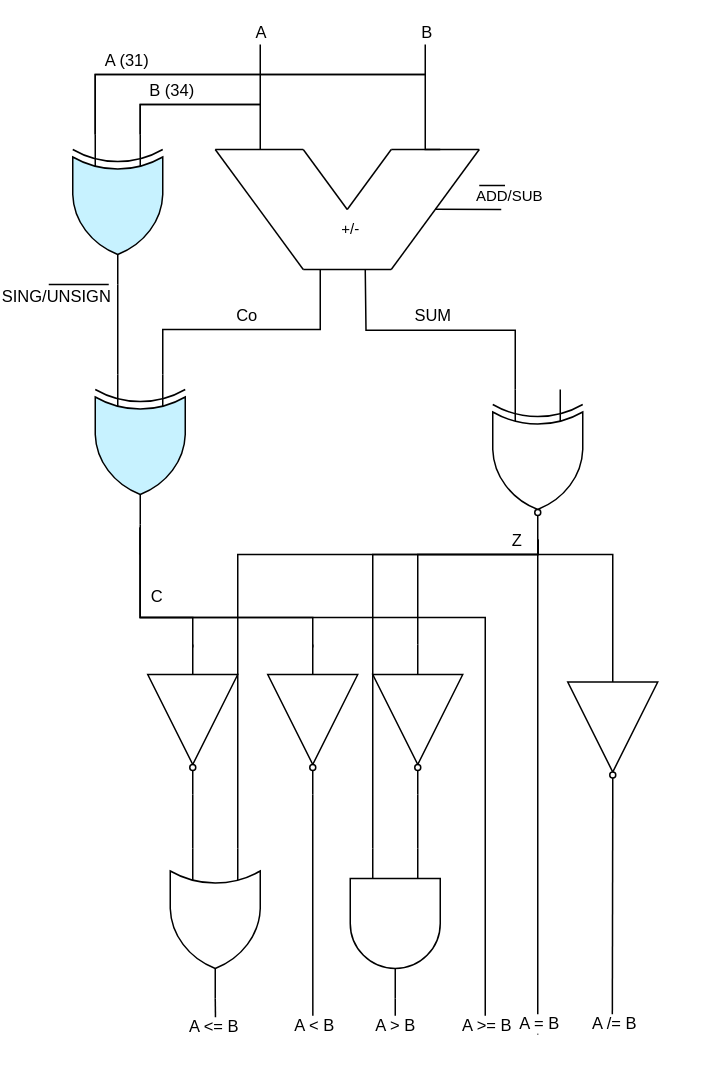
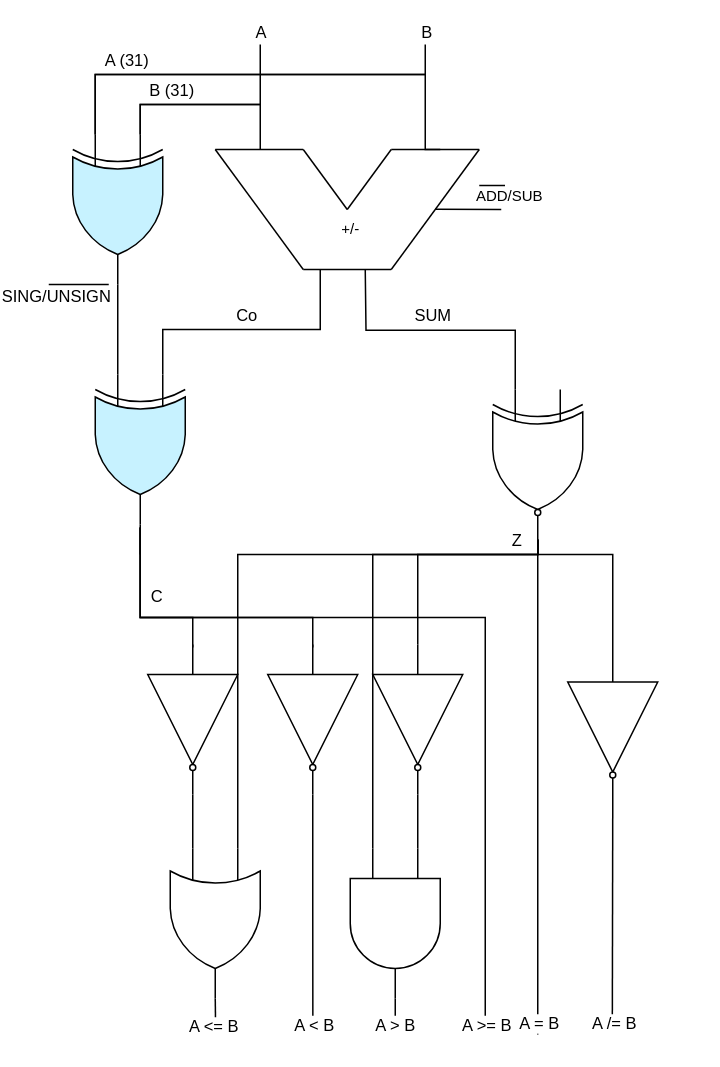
(173, 91) -> (173, 91)
